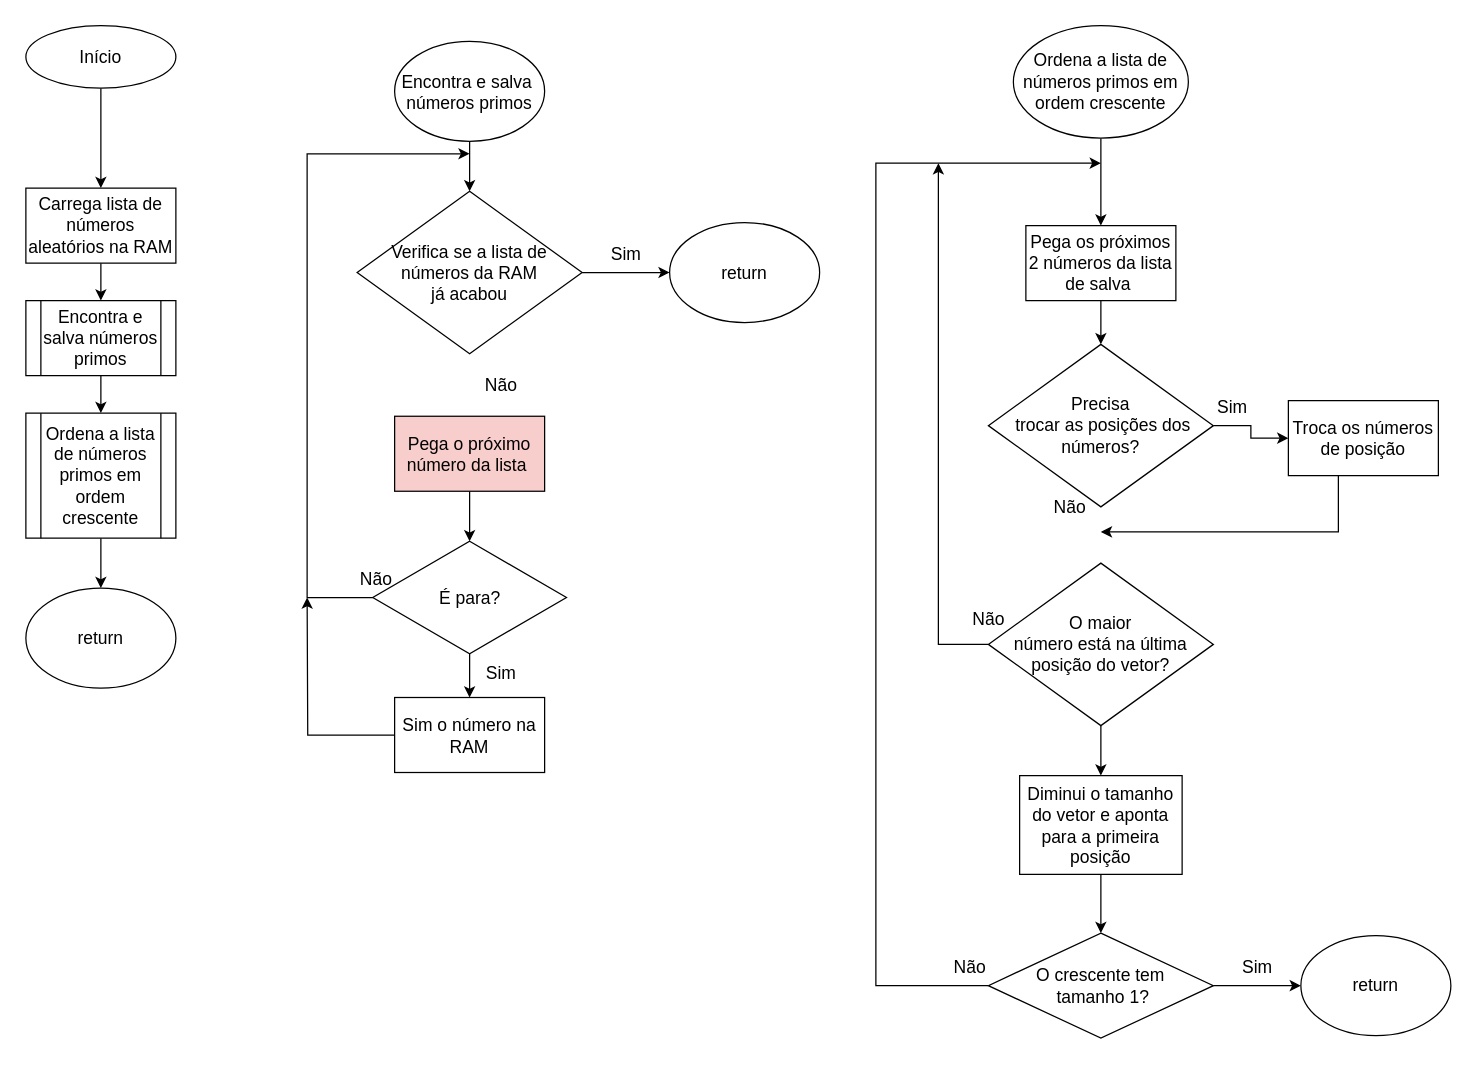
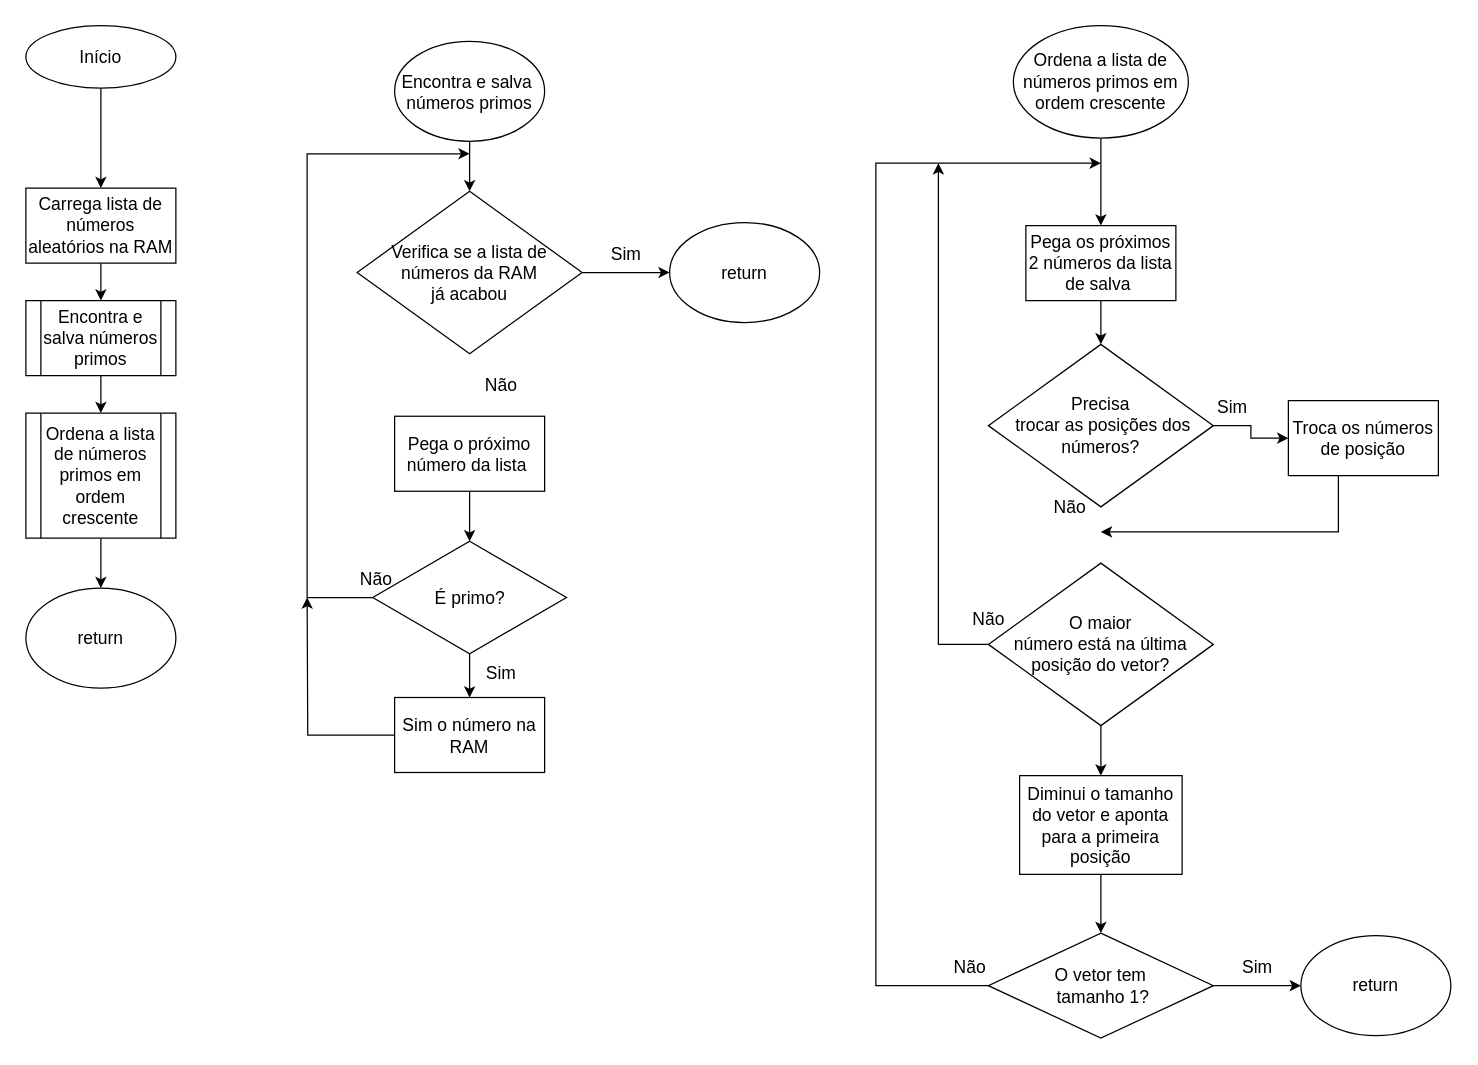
(469, 454) -> (469, 454)
(470, 598) -> (470, 598)
(1101, 986) -> (1101, 986)
